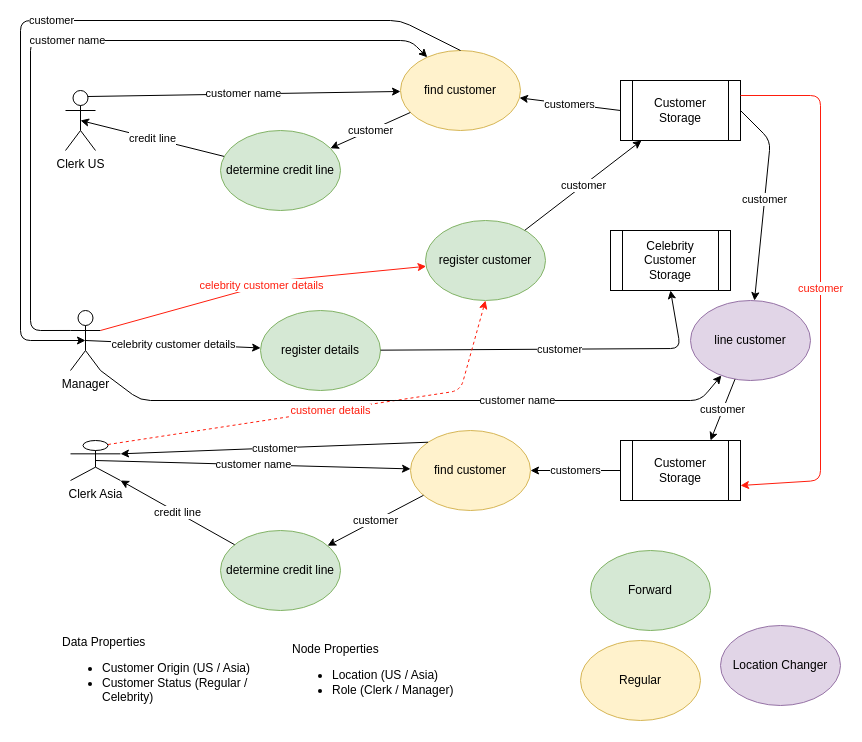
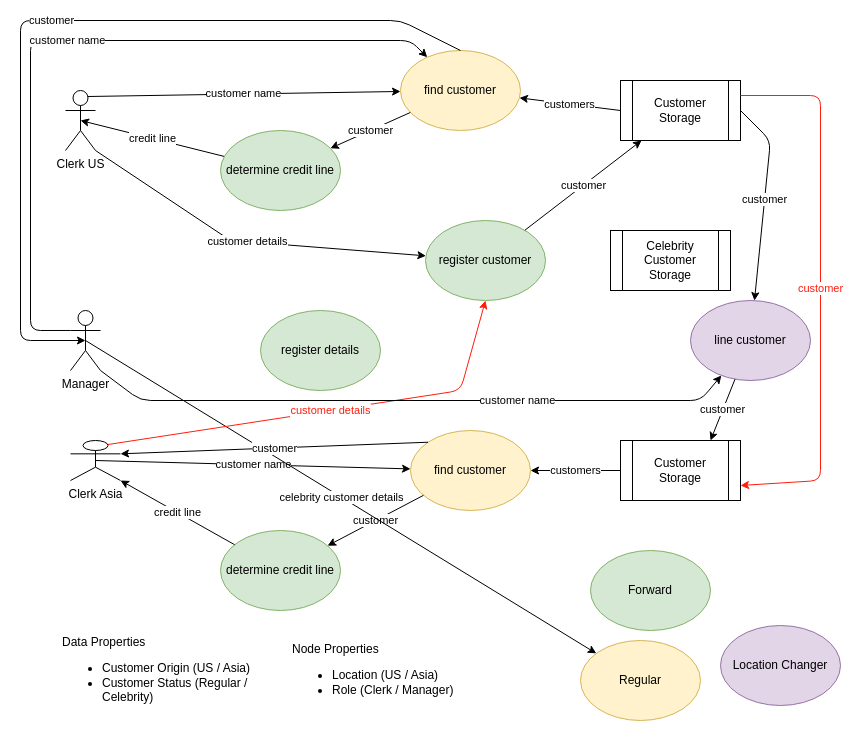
none -> (248, 242)
(189, 306) -> none
(170, 344) -> (430, 552)
(552, 349) -> none
(200, 430) -> (200, 430)
